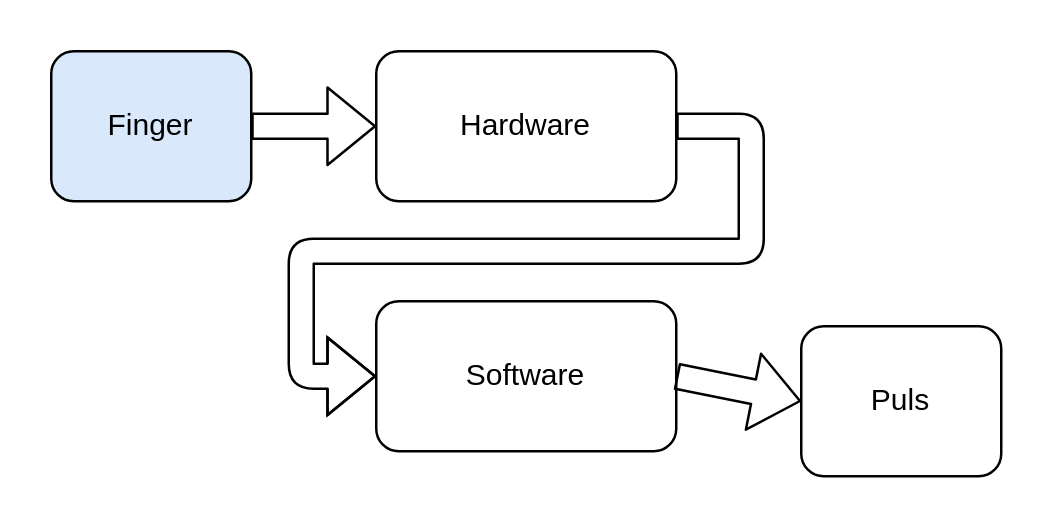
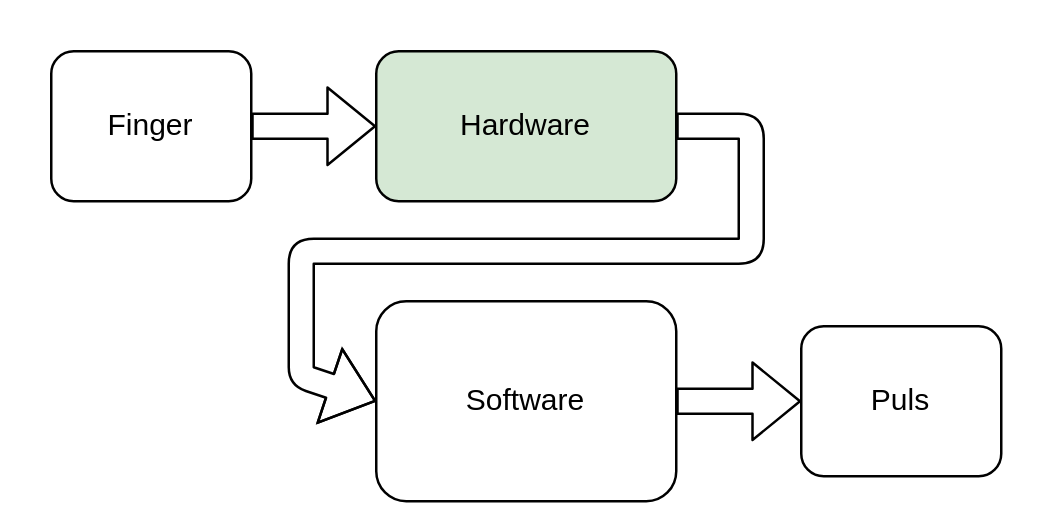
(151, 126) -> (151, 126)
(526, 126) -> (526, 126)
(526, 376) -> (526, 401)
